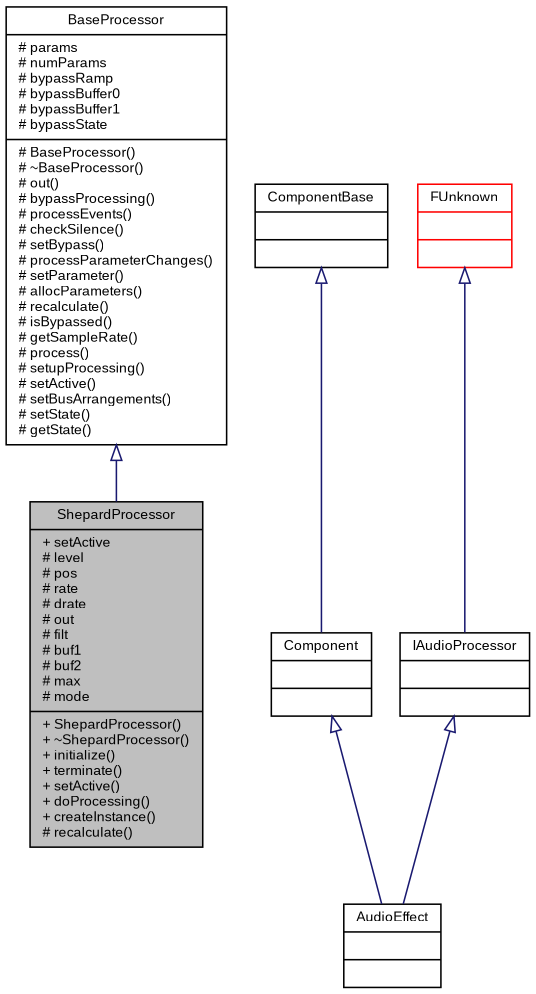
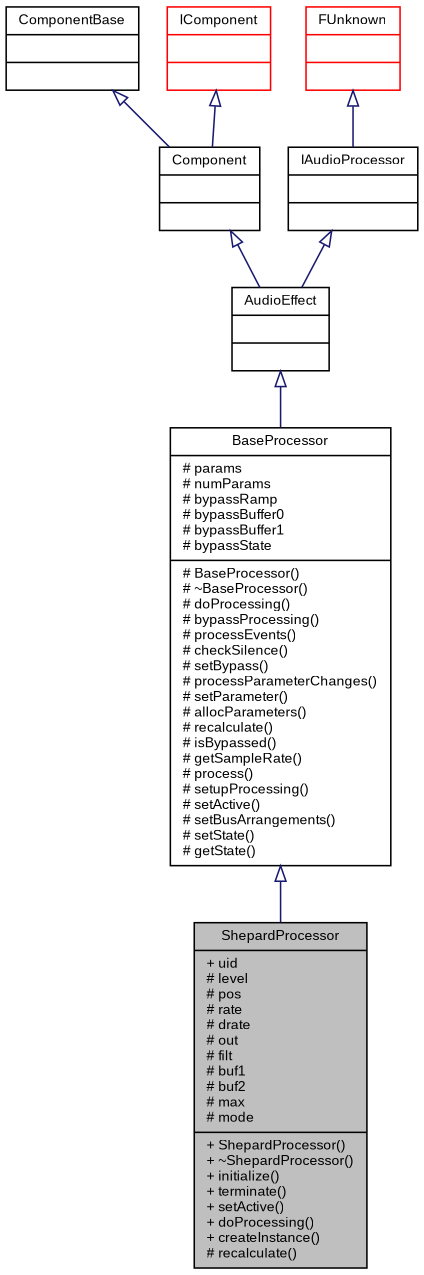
none -> (219, 49)
(39, 183) -> (237, 604)
none -> (281, 407)
(77, 543) -> (223, 964)
